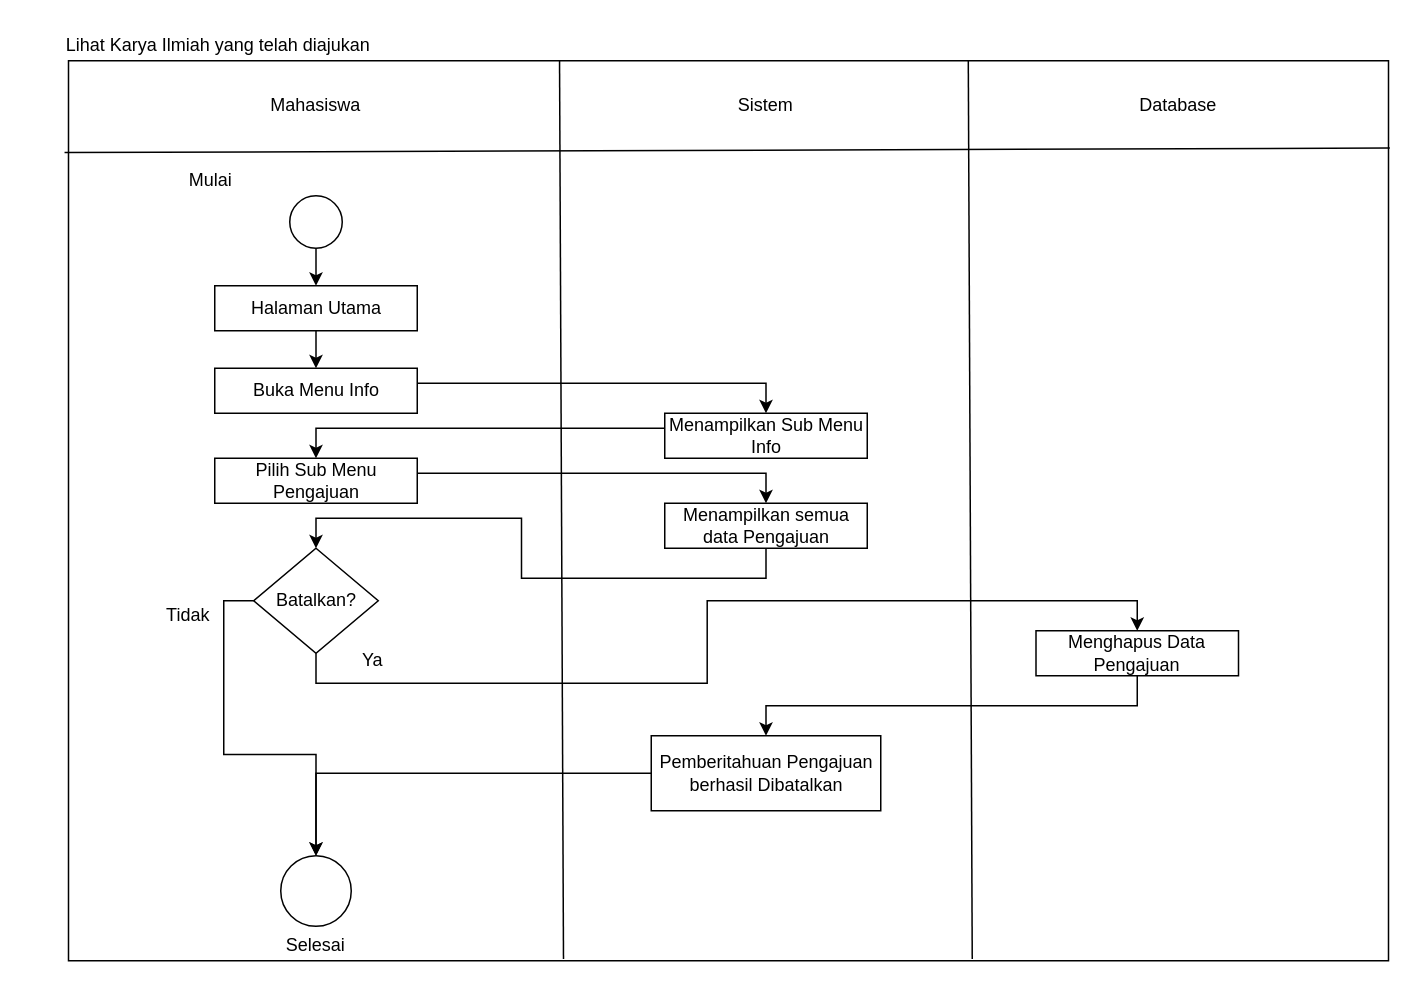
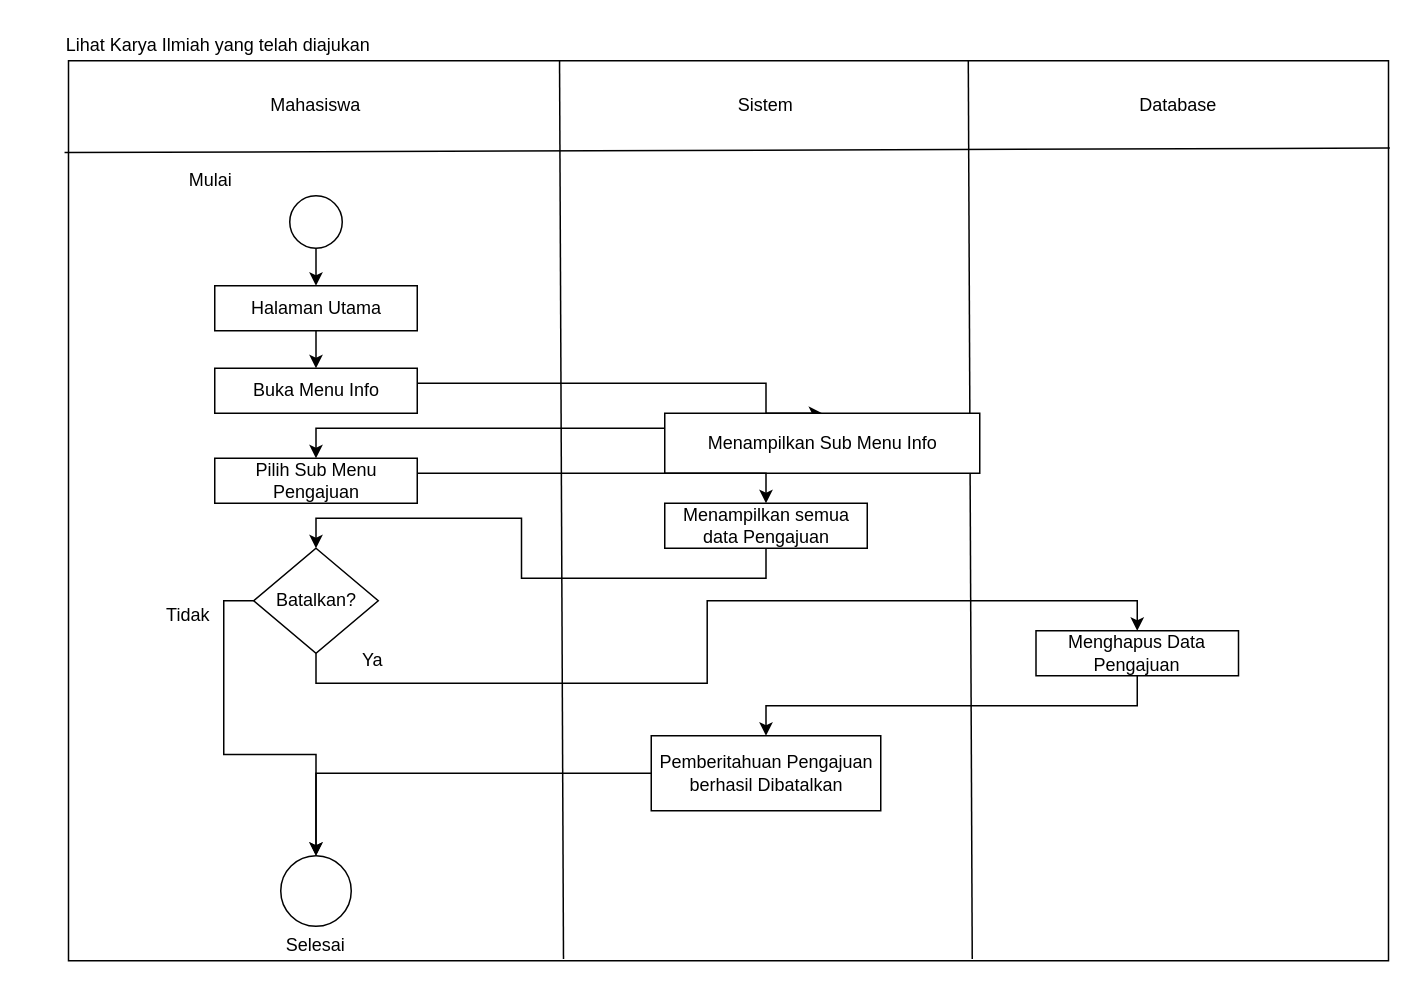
(766, 436) -> (822, 443)
